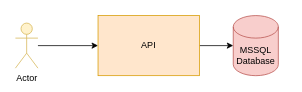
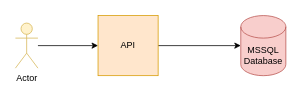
(149, 45) -> (128, 45)
(255, 45) -> (263, 45)
